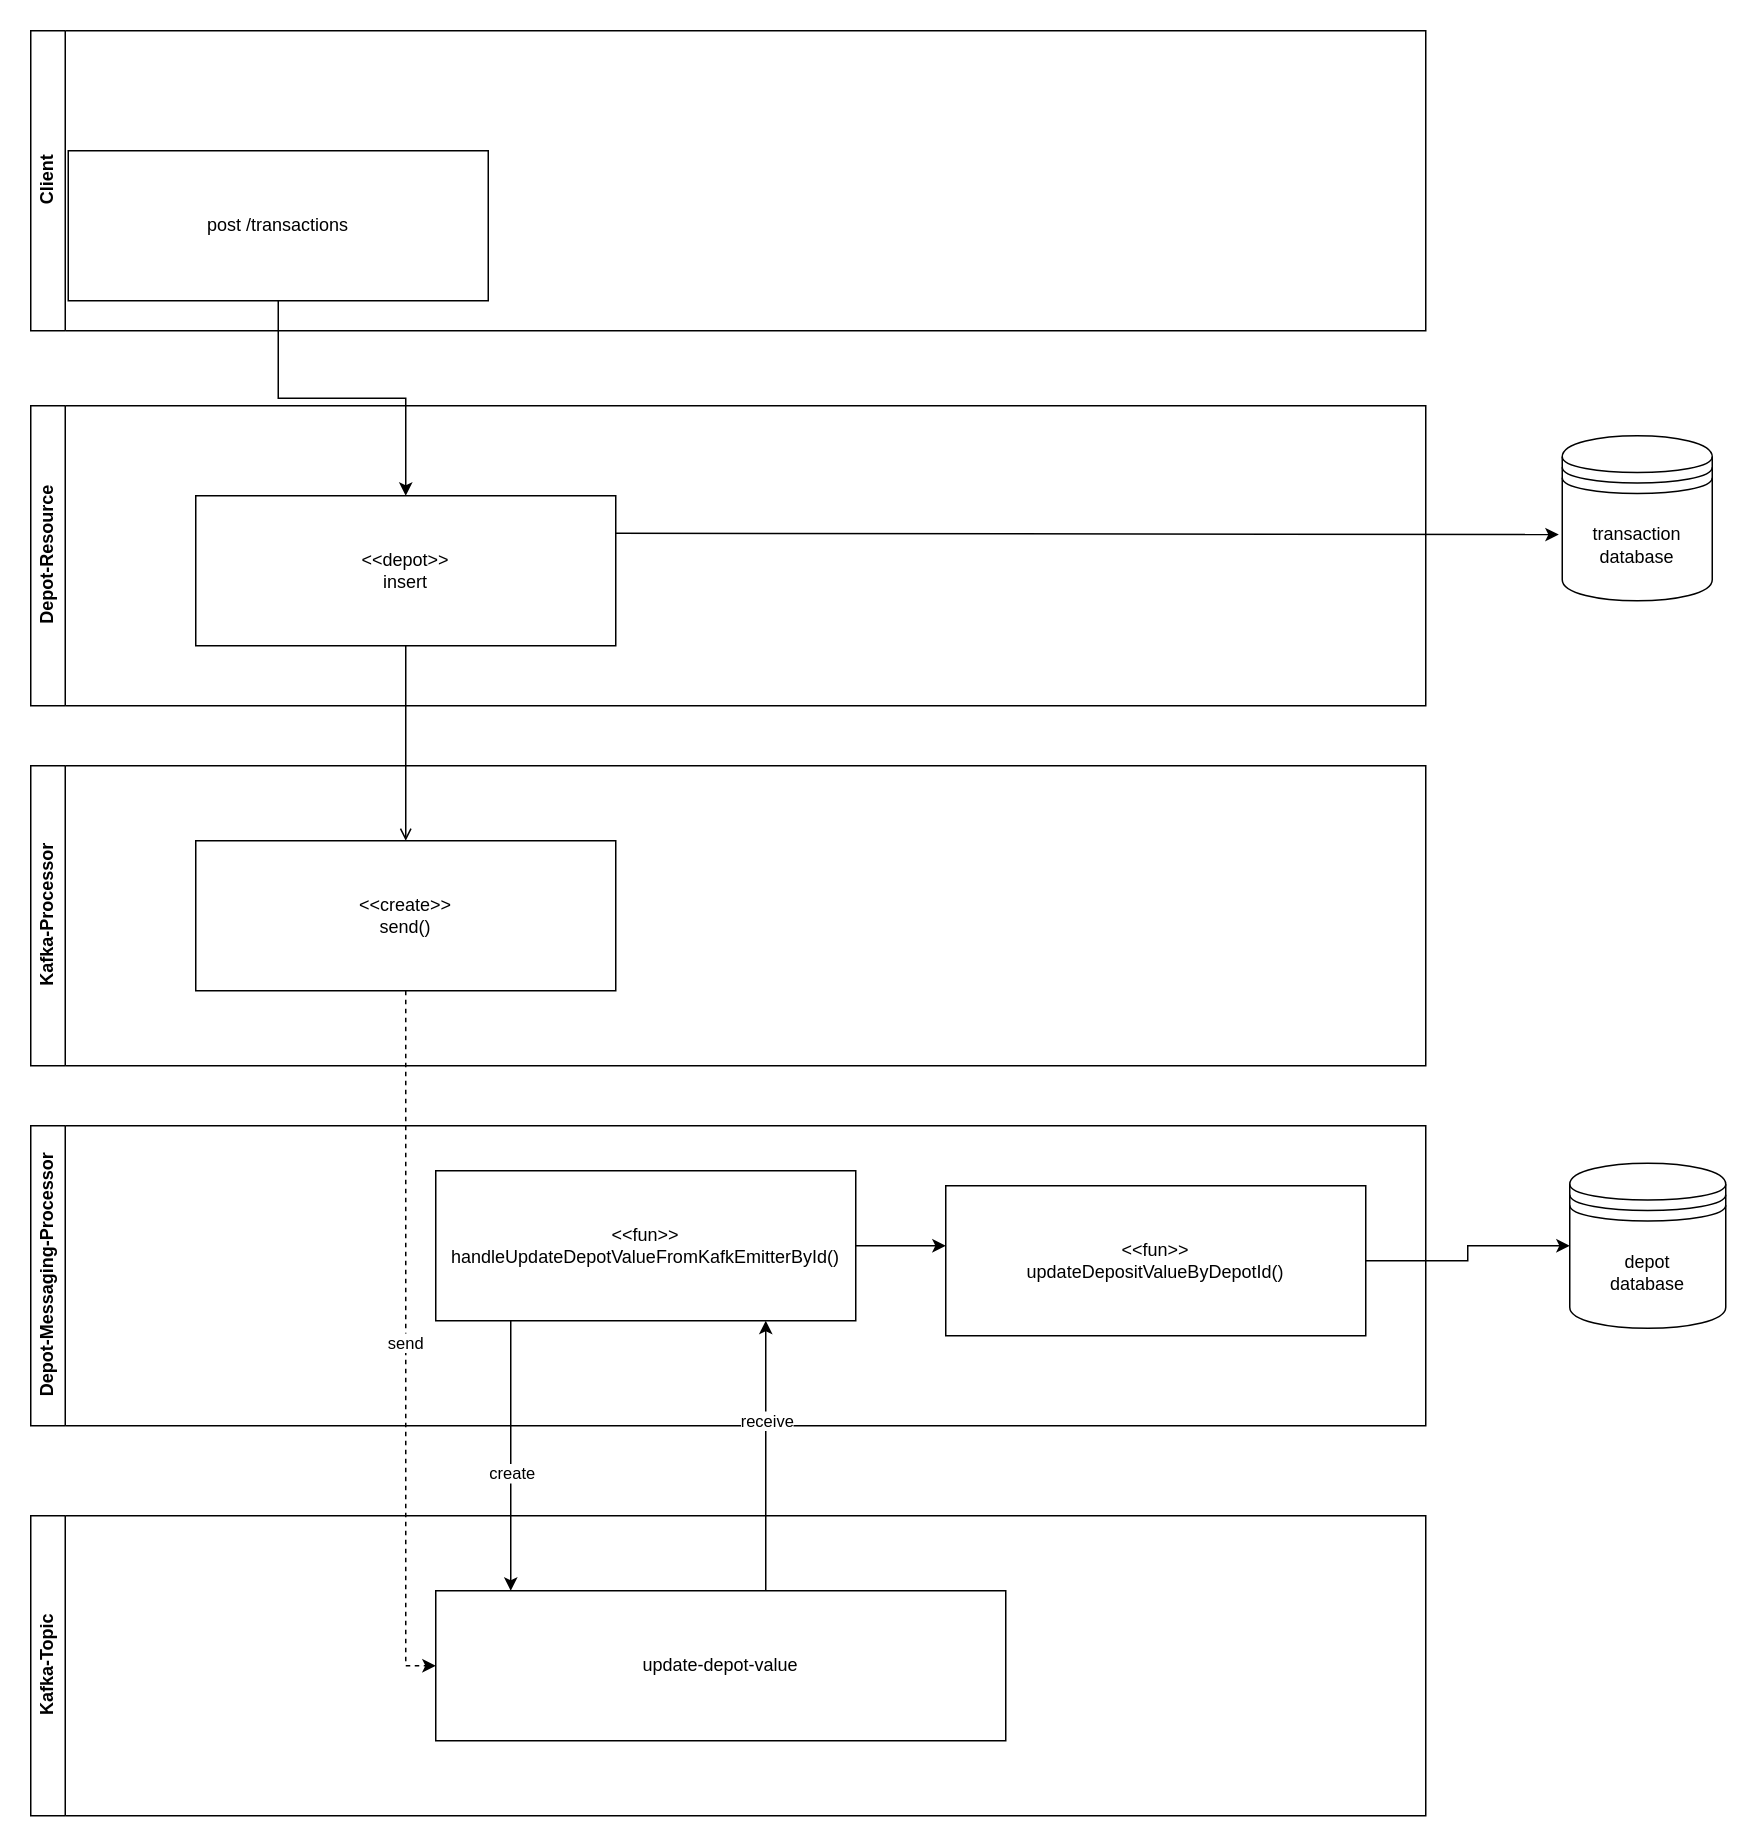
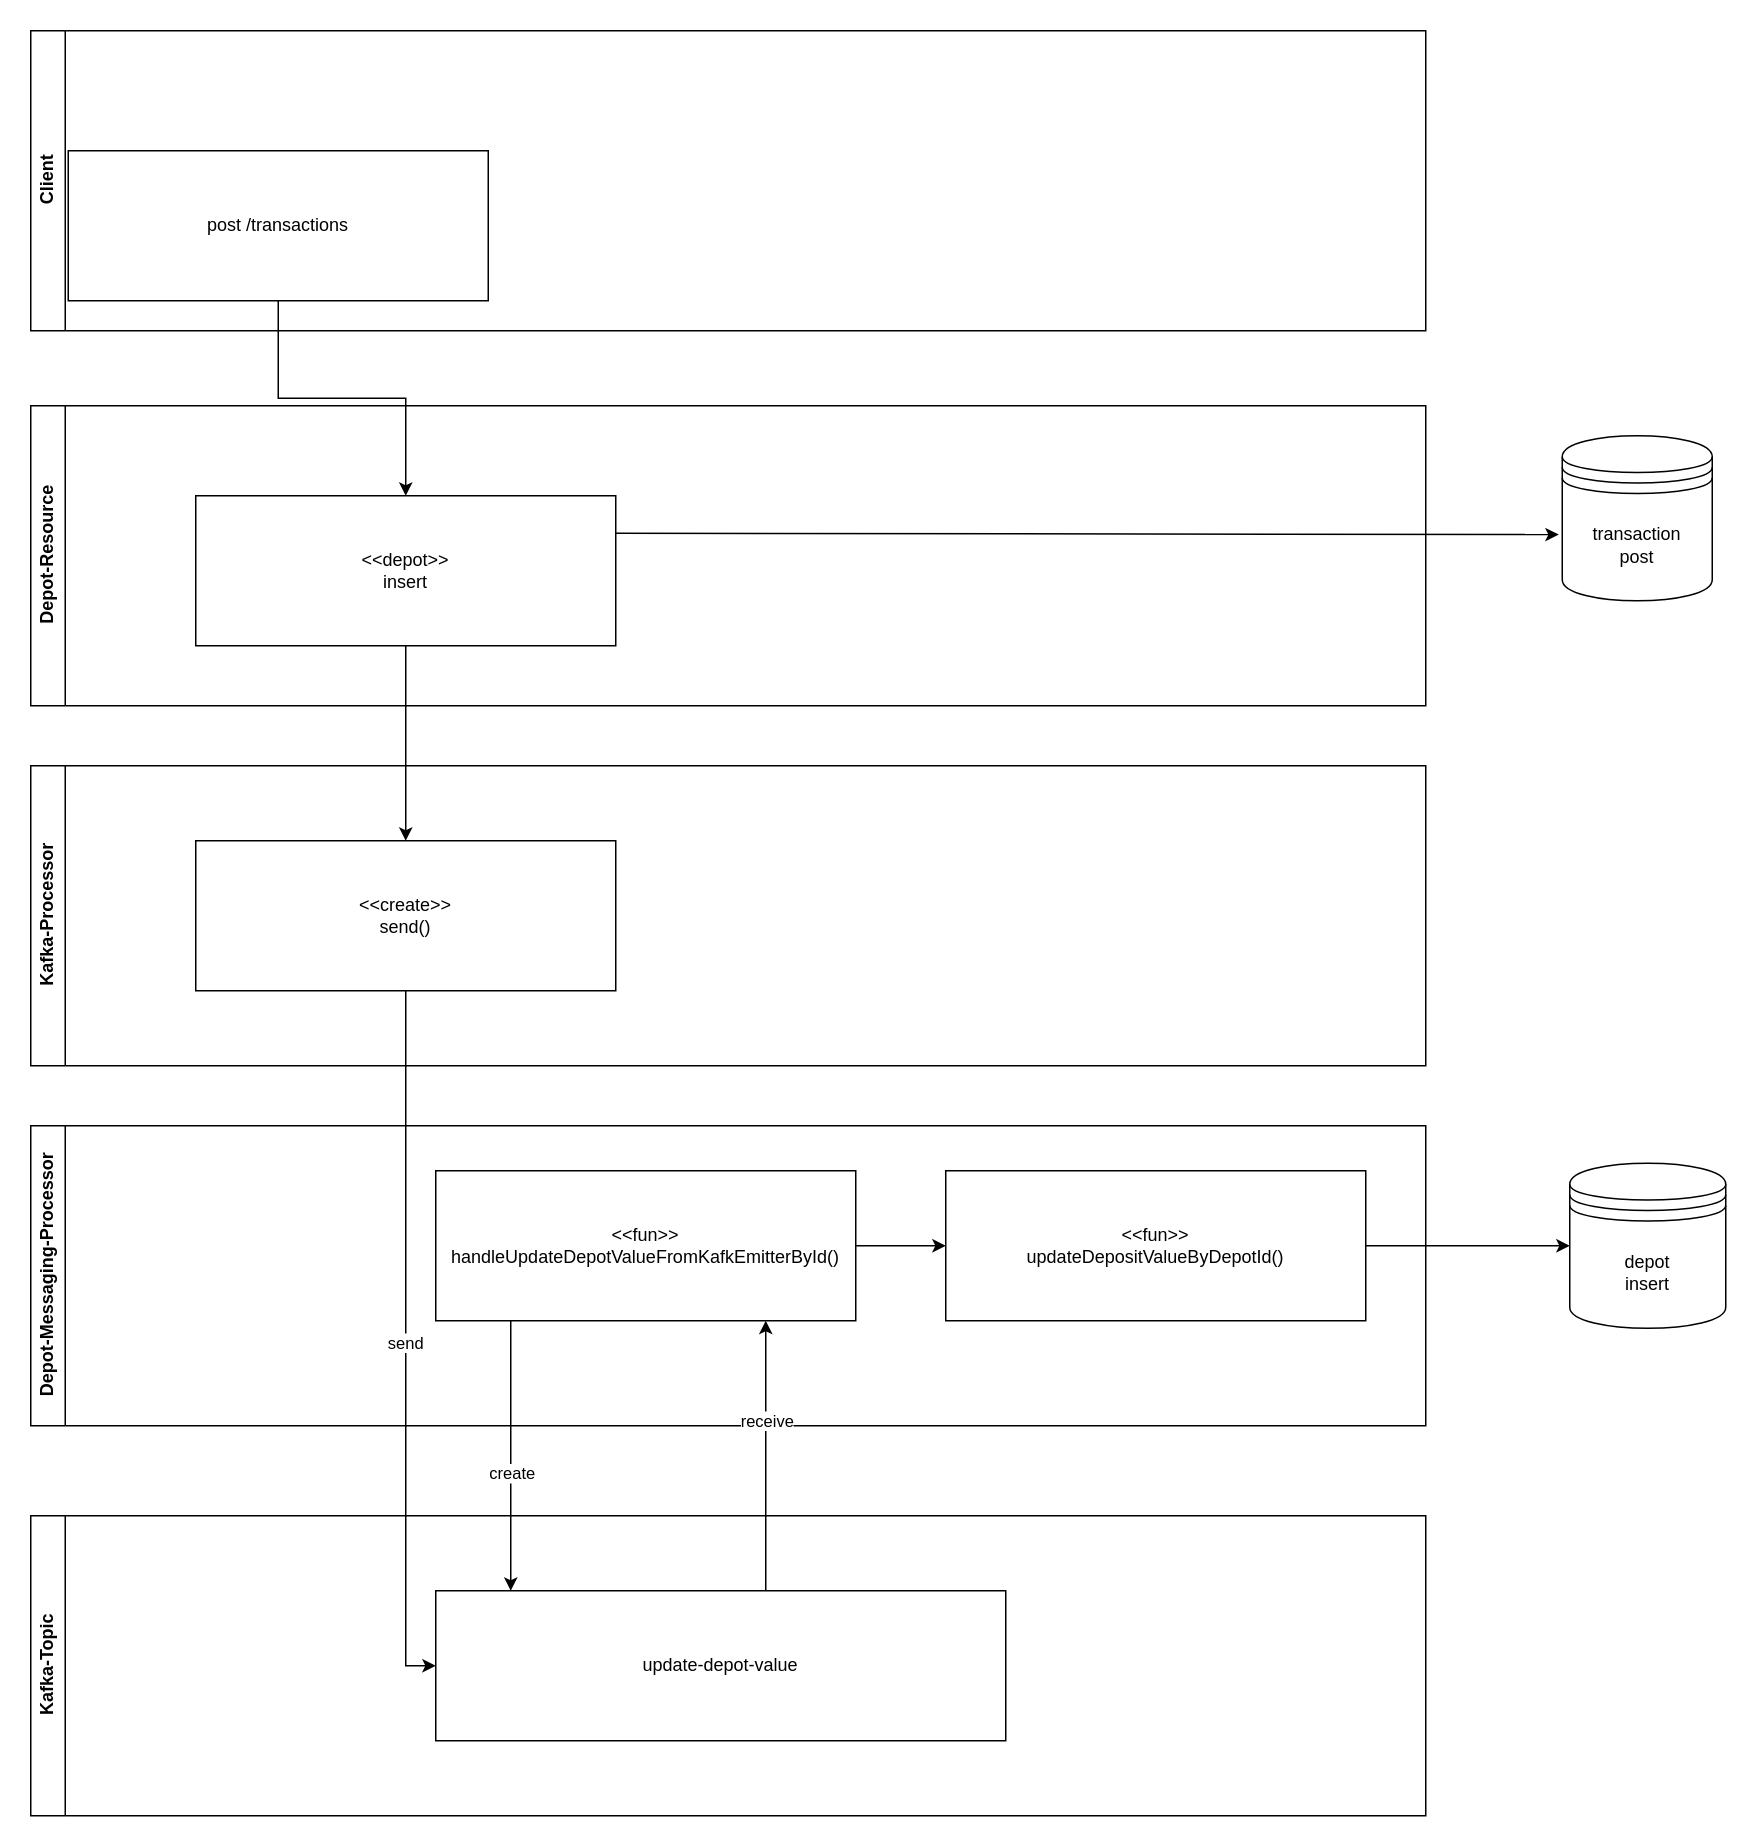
(1637, 545) -> (1637, 545)
(406, 831) -> (406, 829)
(406, 1163) -> (406, 1163)
(1156, 1261) -> (1156, 1246)
(1648, 1273) -> (1648, 1273)
